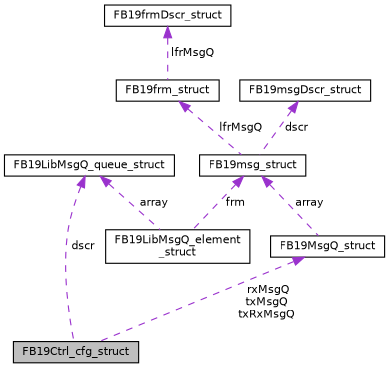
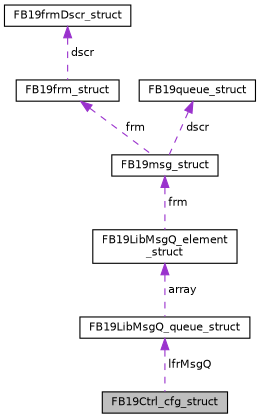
(191, 53) -> (81, 53)
(305, 91) -> (197, 91)
(239, 128) -> (134, 128)
(135, 207) -> (165, 296)
(82, 247) -> (188, 365)
(328, 247) -> none
